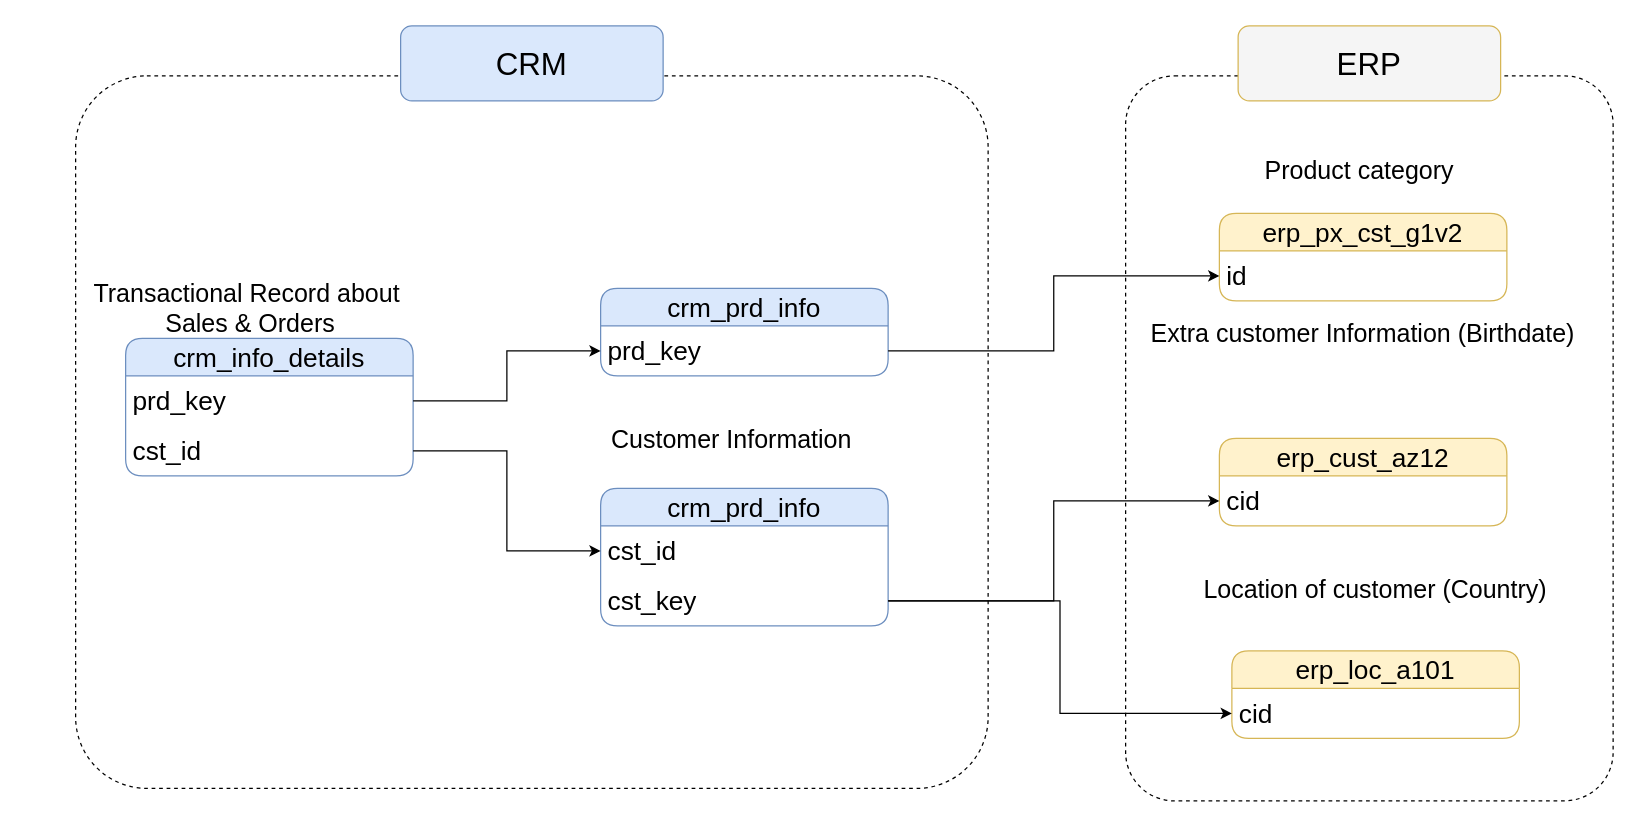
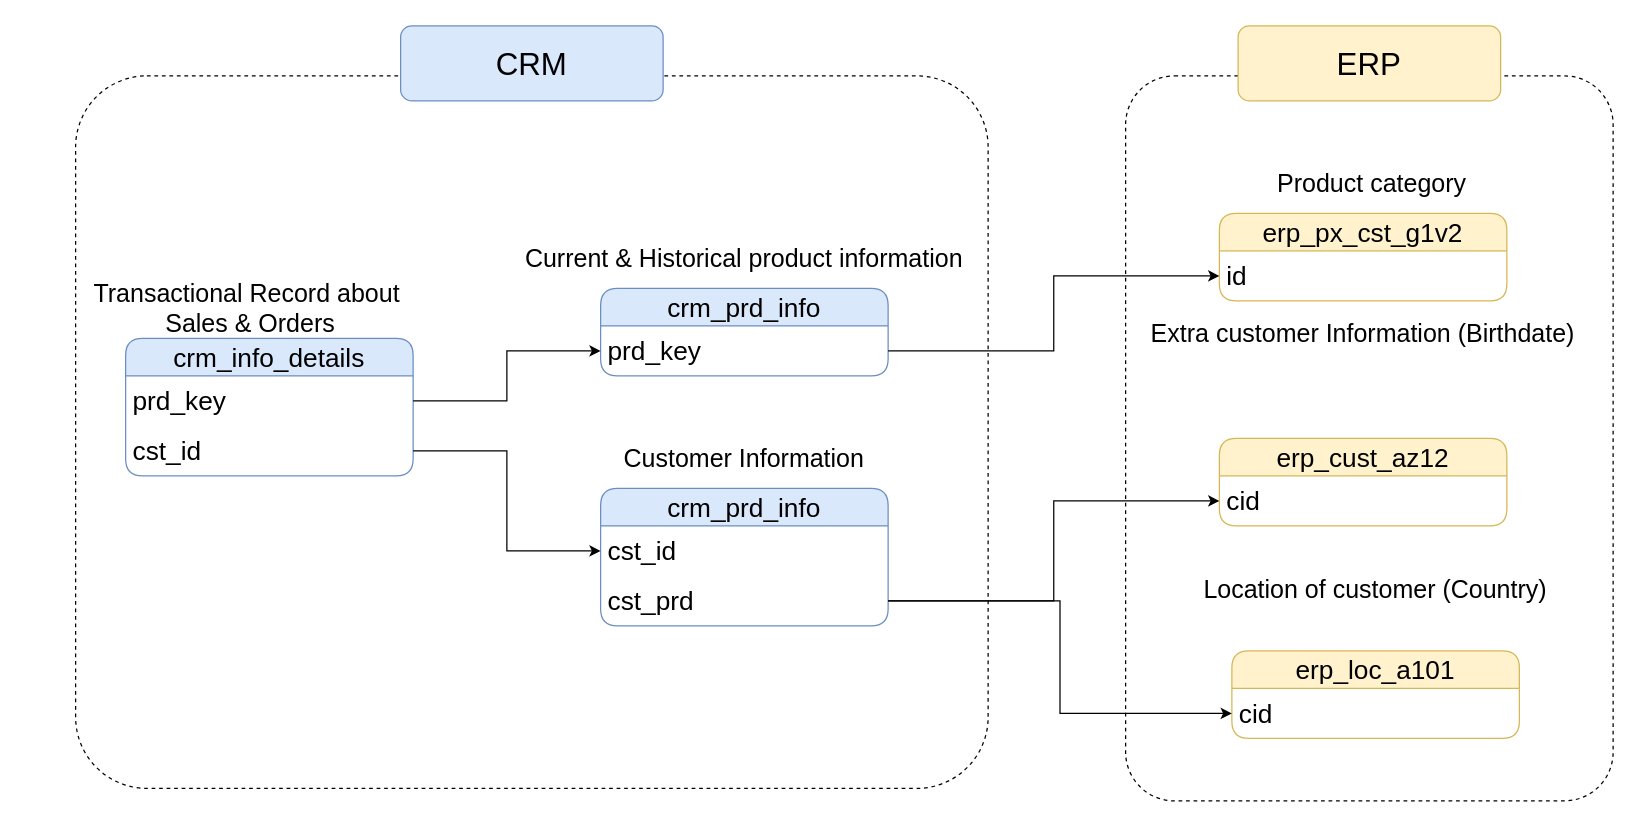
(1369, 63) -> (1369, 63)
(1363, 169) -> (1376, 182)
none -> (744, 257)
(732, 438) -> (744, 457)
(660, 601) -> (660, 601)
